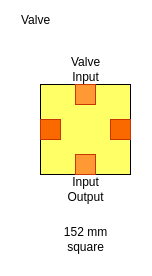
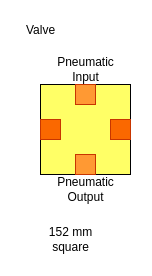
(36, 21) -> (41, 31)
(86, 70) -> (86, 70)
(86, 190) -> (86, 190)
(86, 240) -> (71, 240)
